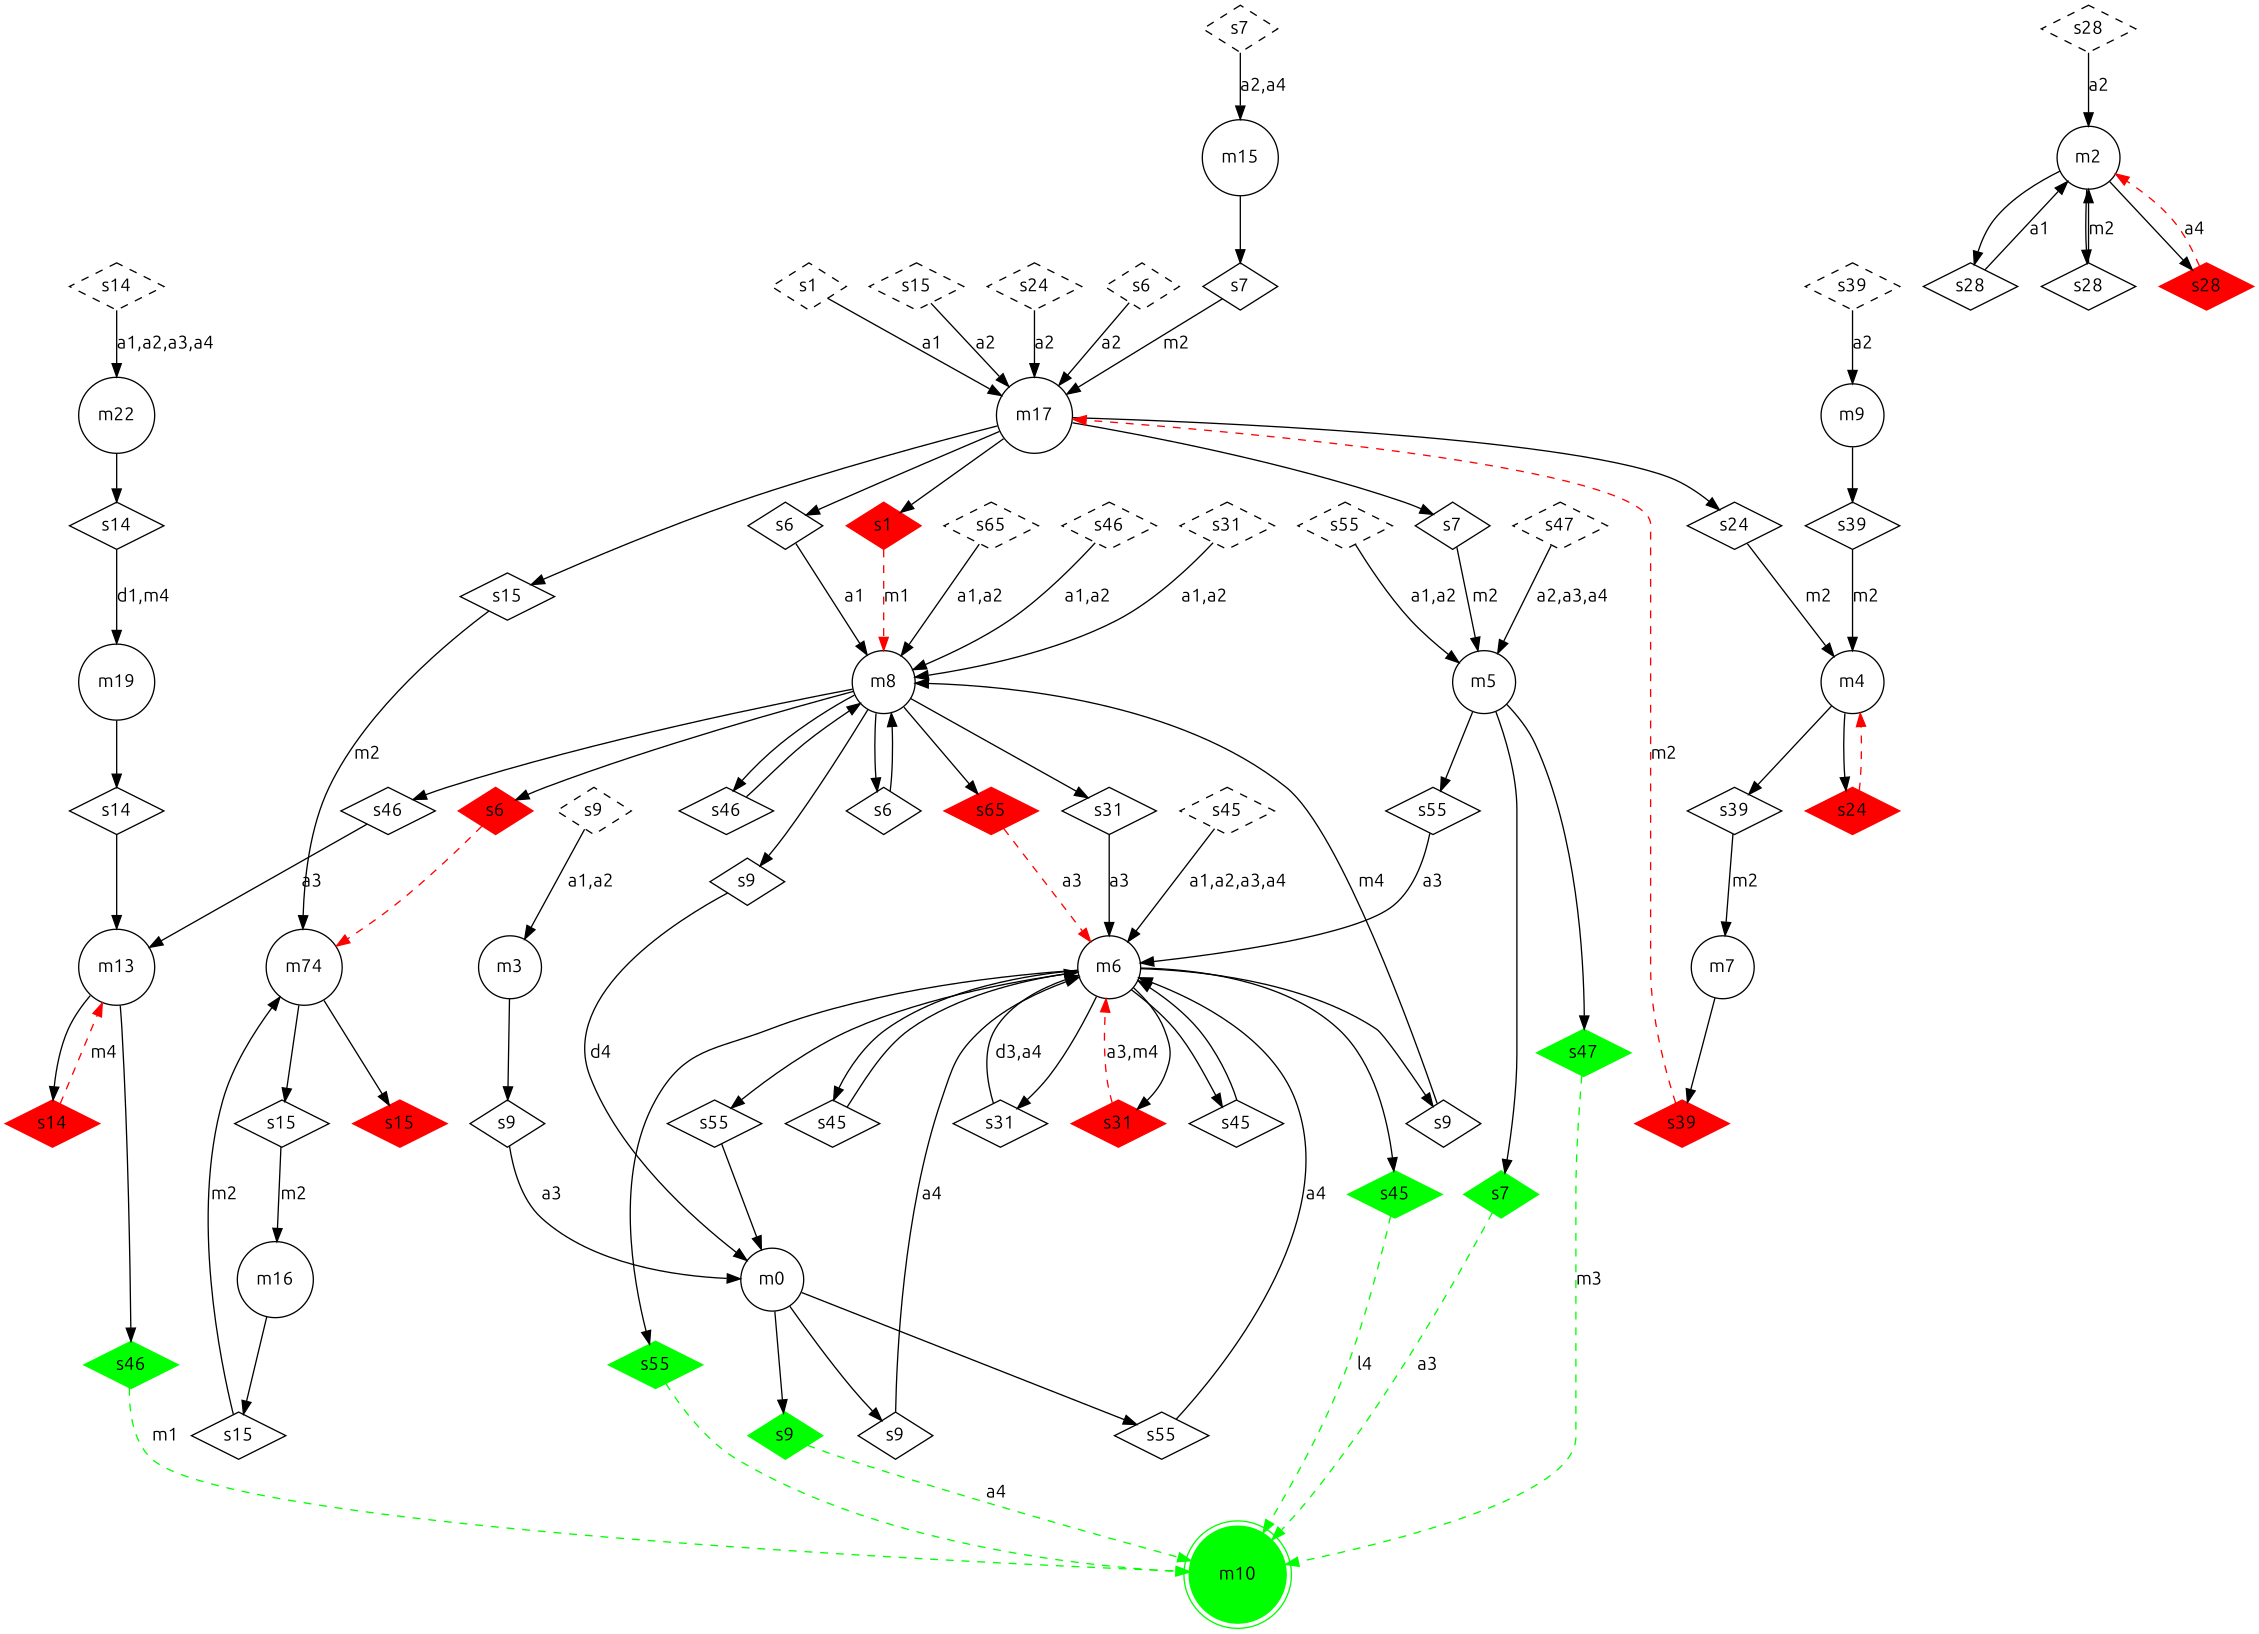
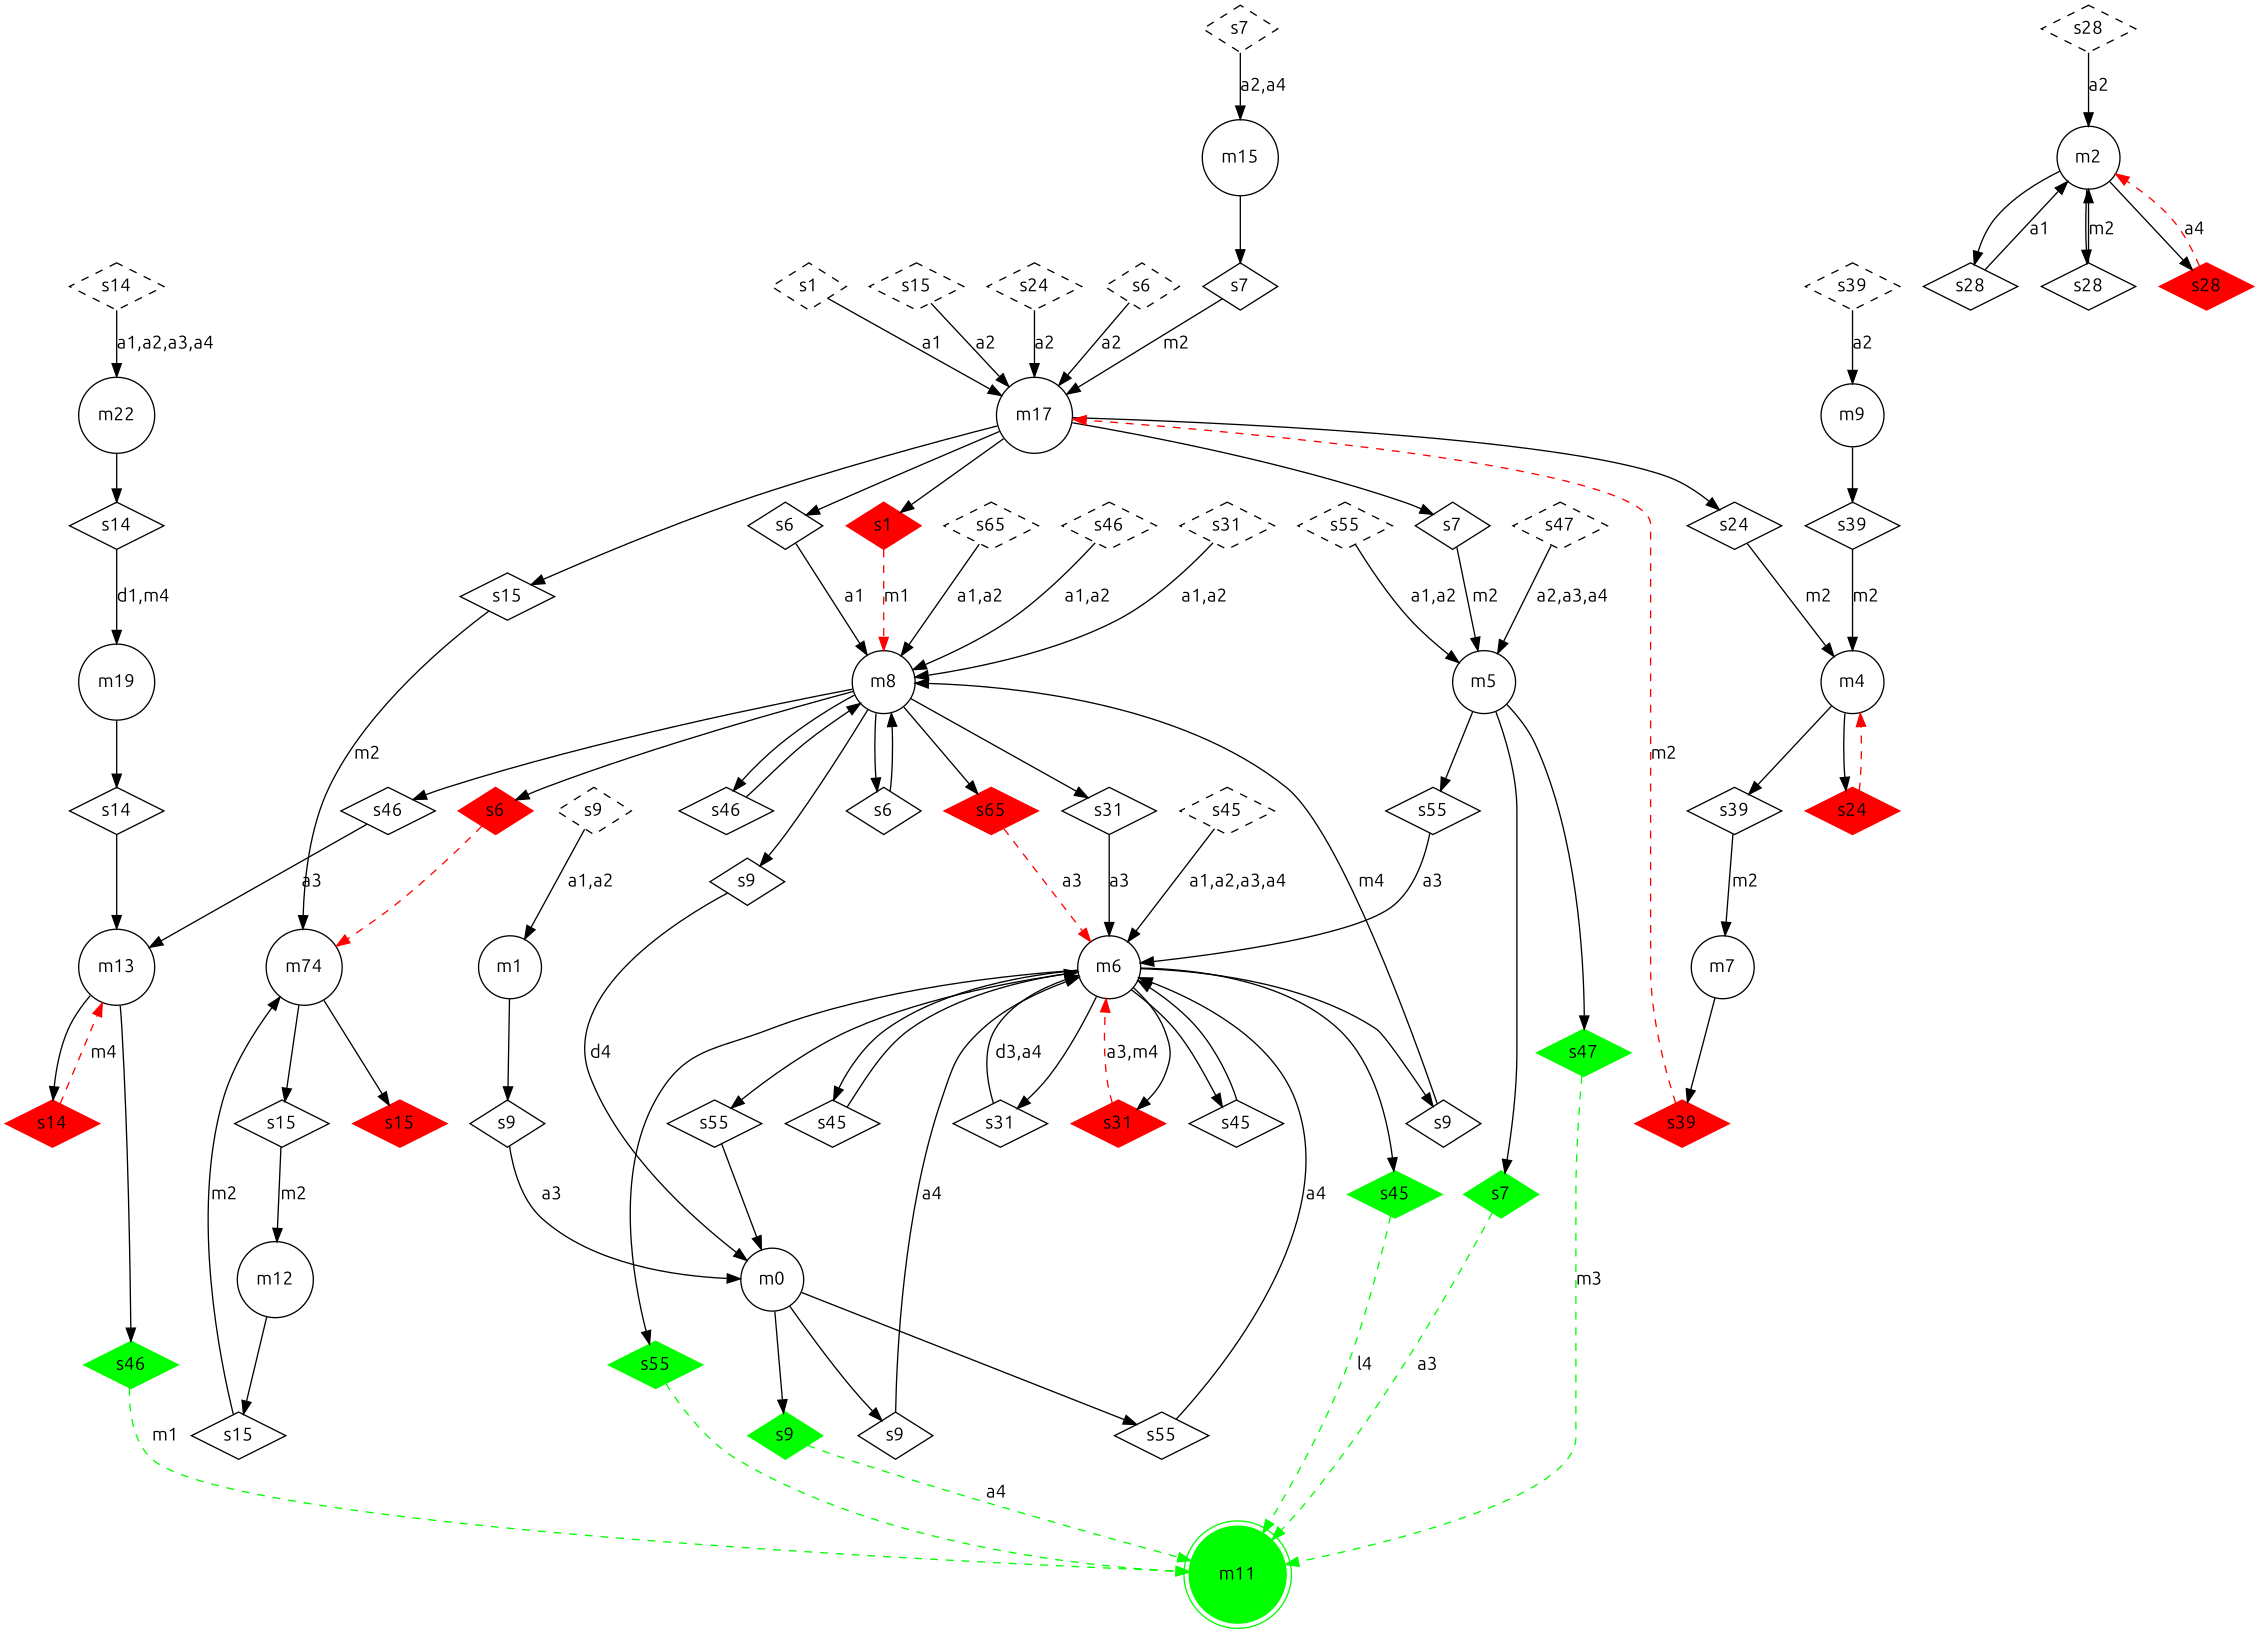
(510, 967) -> (510, 967)
(275, 1280) -> (275, 1280)
(1238, 1575) -> (1238, 1575)
